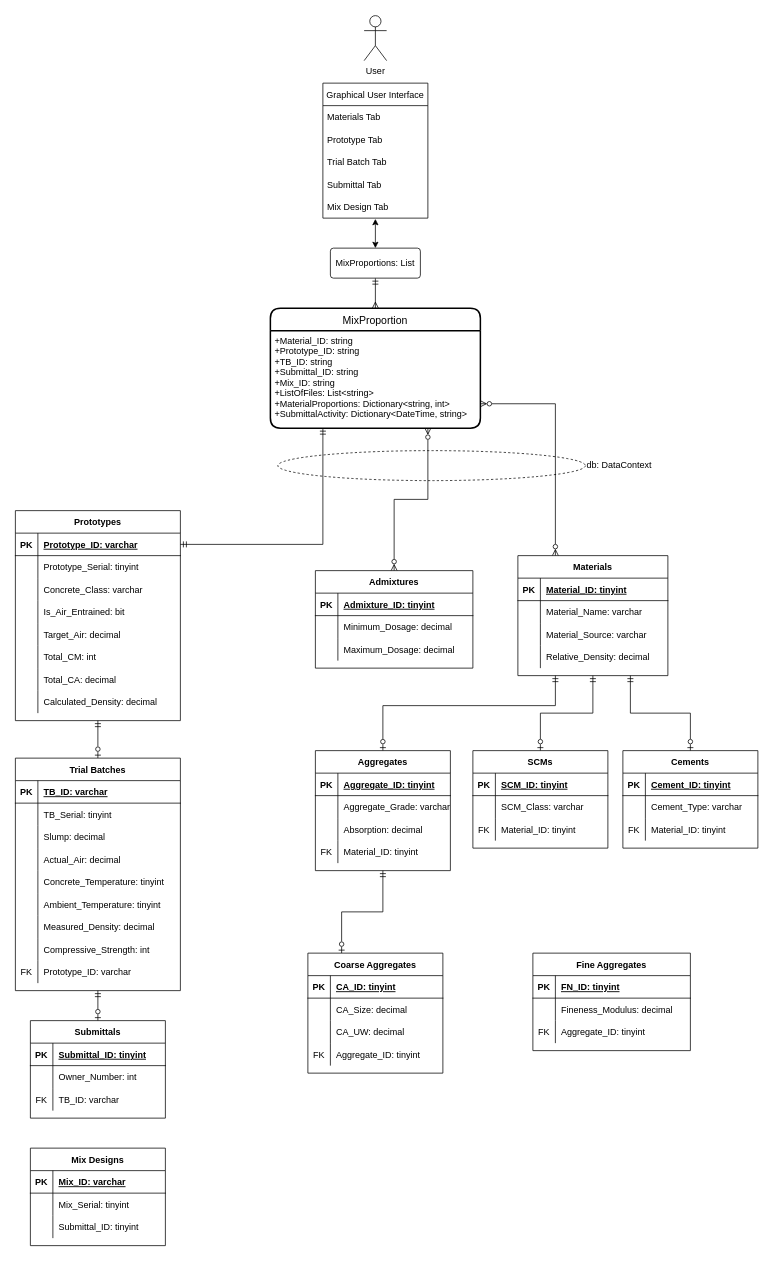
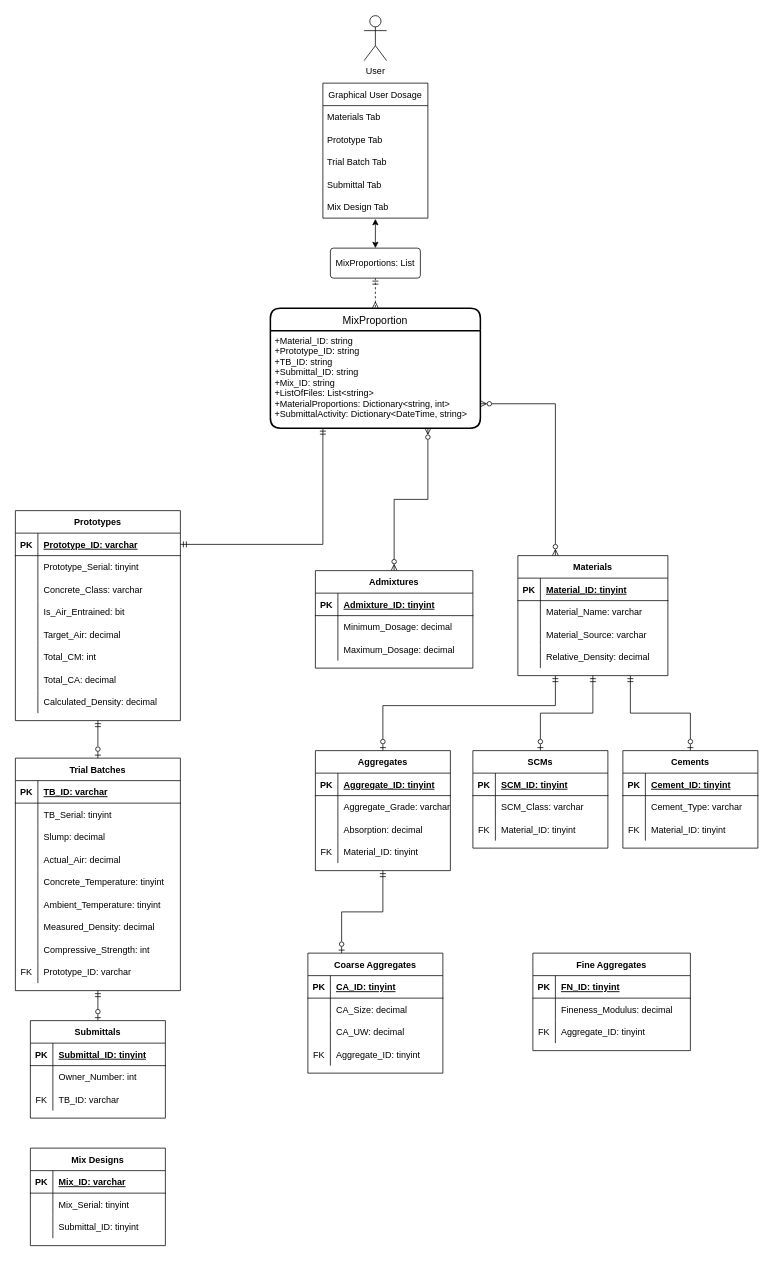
(375, 95) -> (375, 95)
(375, 292) -> (375, 292)
(432, 465) -> none
